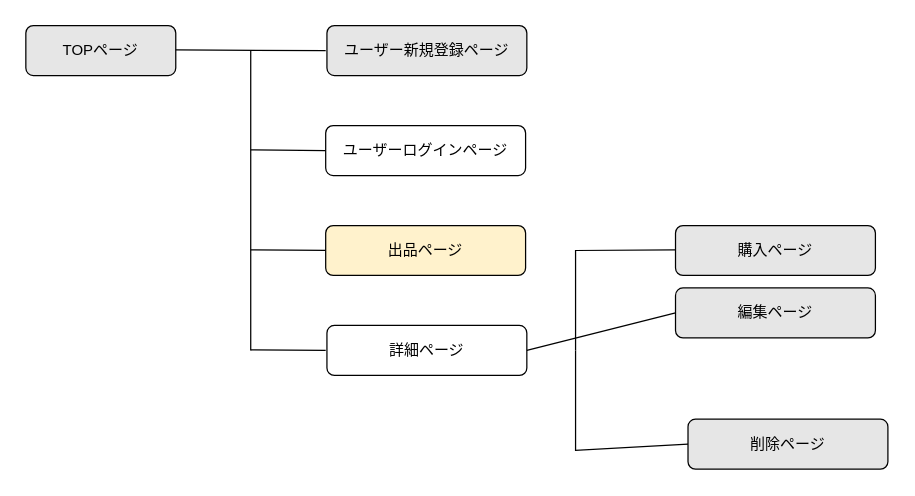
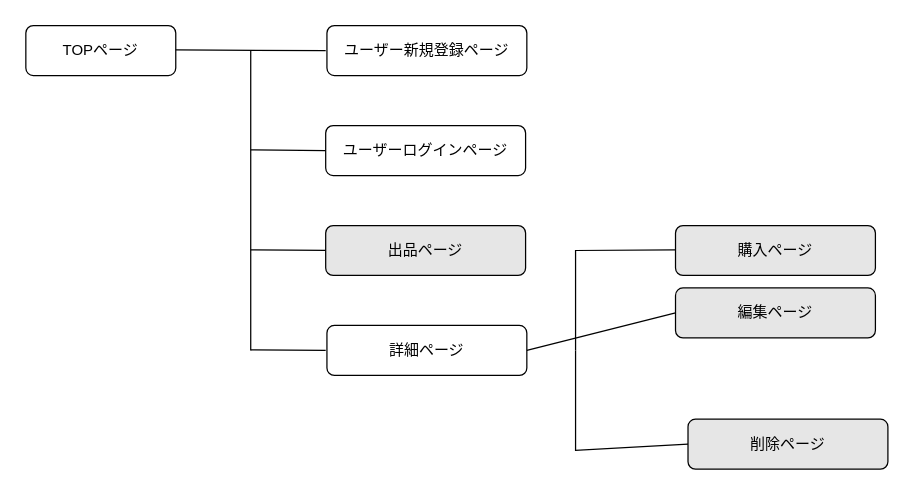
(101, 51) -> (101, 51)
(427, 51) -> (427, 51)
(426, 251) -> (426, 251)
